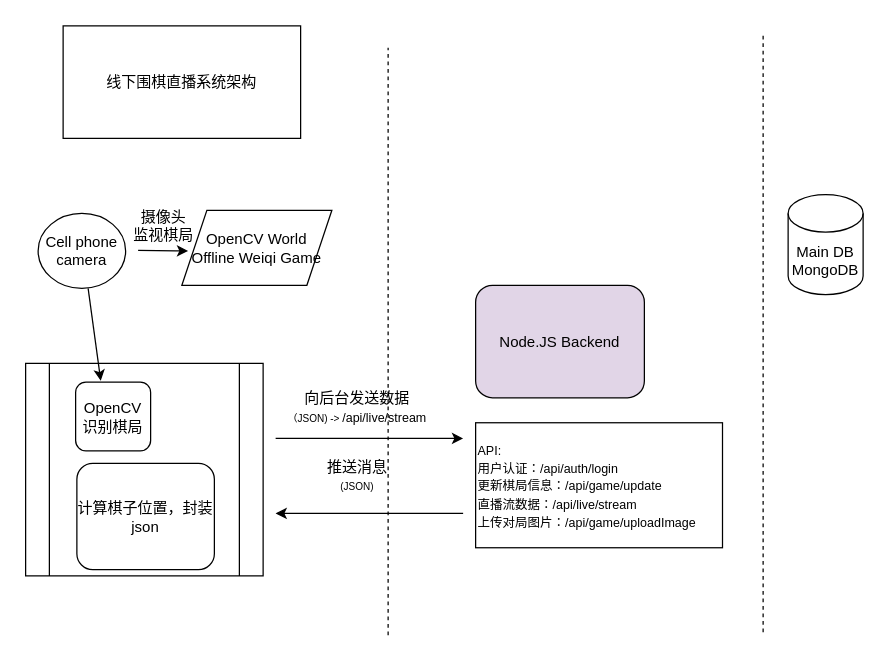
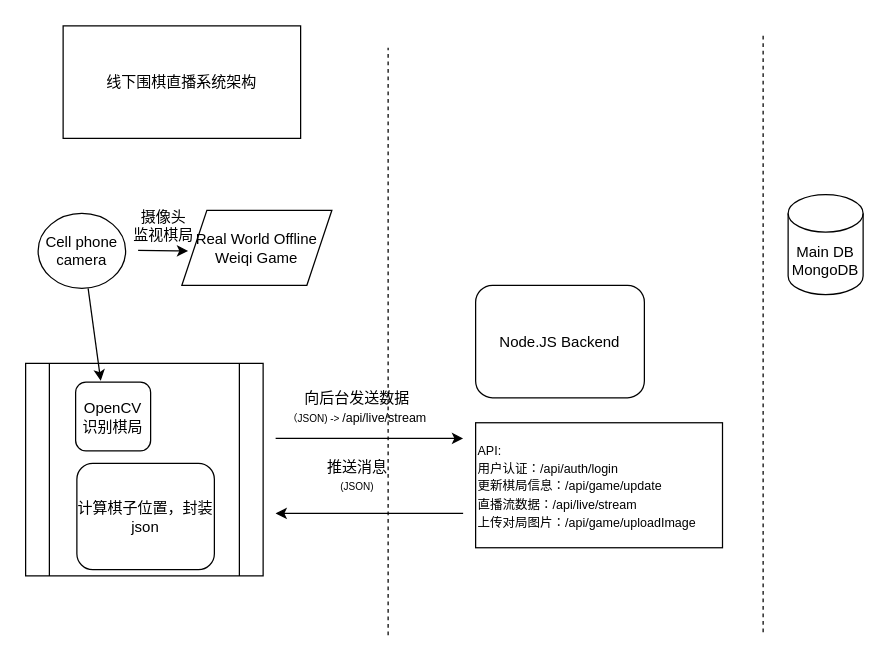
(257, 248) -> (257, 248)
(560, 341) -> (560, 341)
